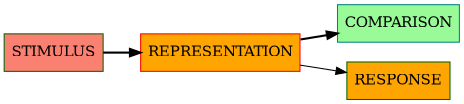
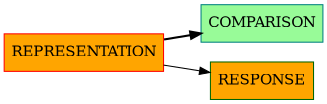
(54, 53) -> none
